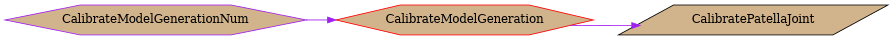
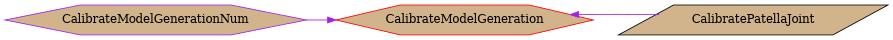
(601, 26) -> (619, 14)
